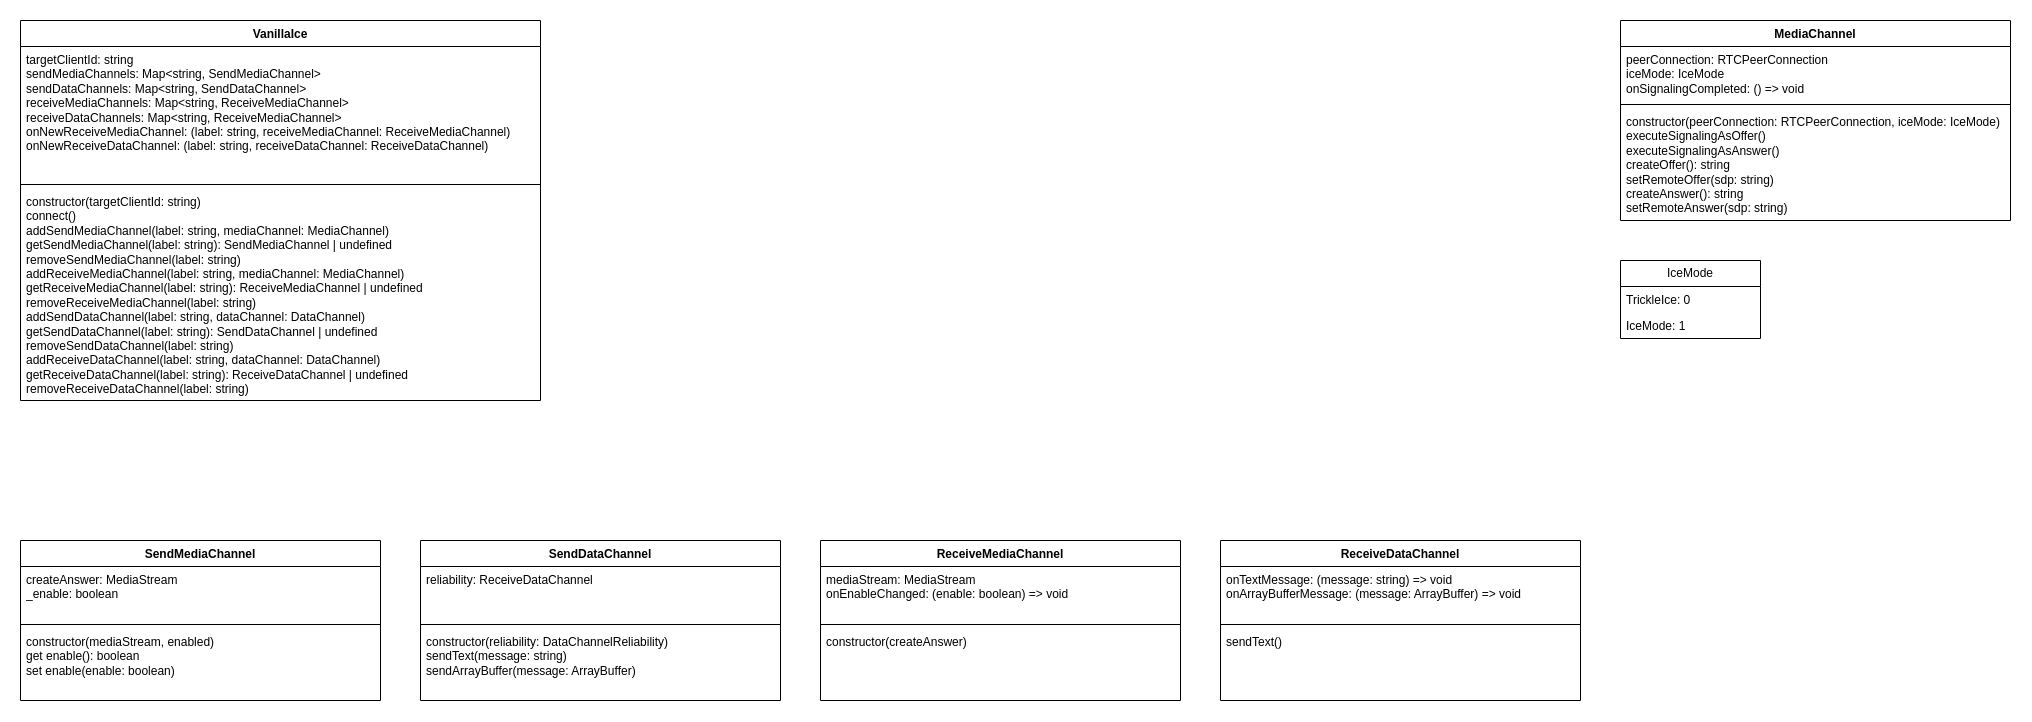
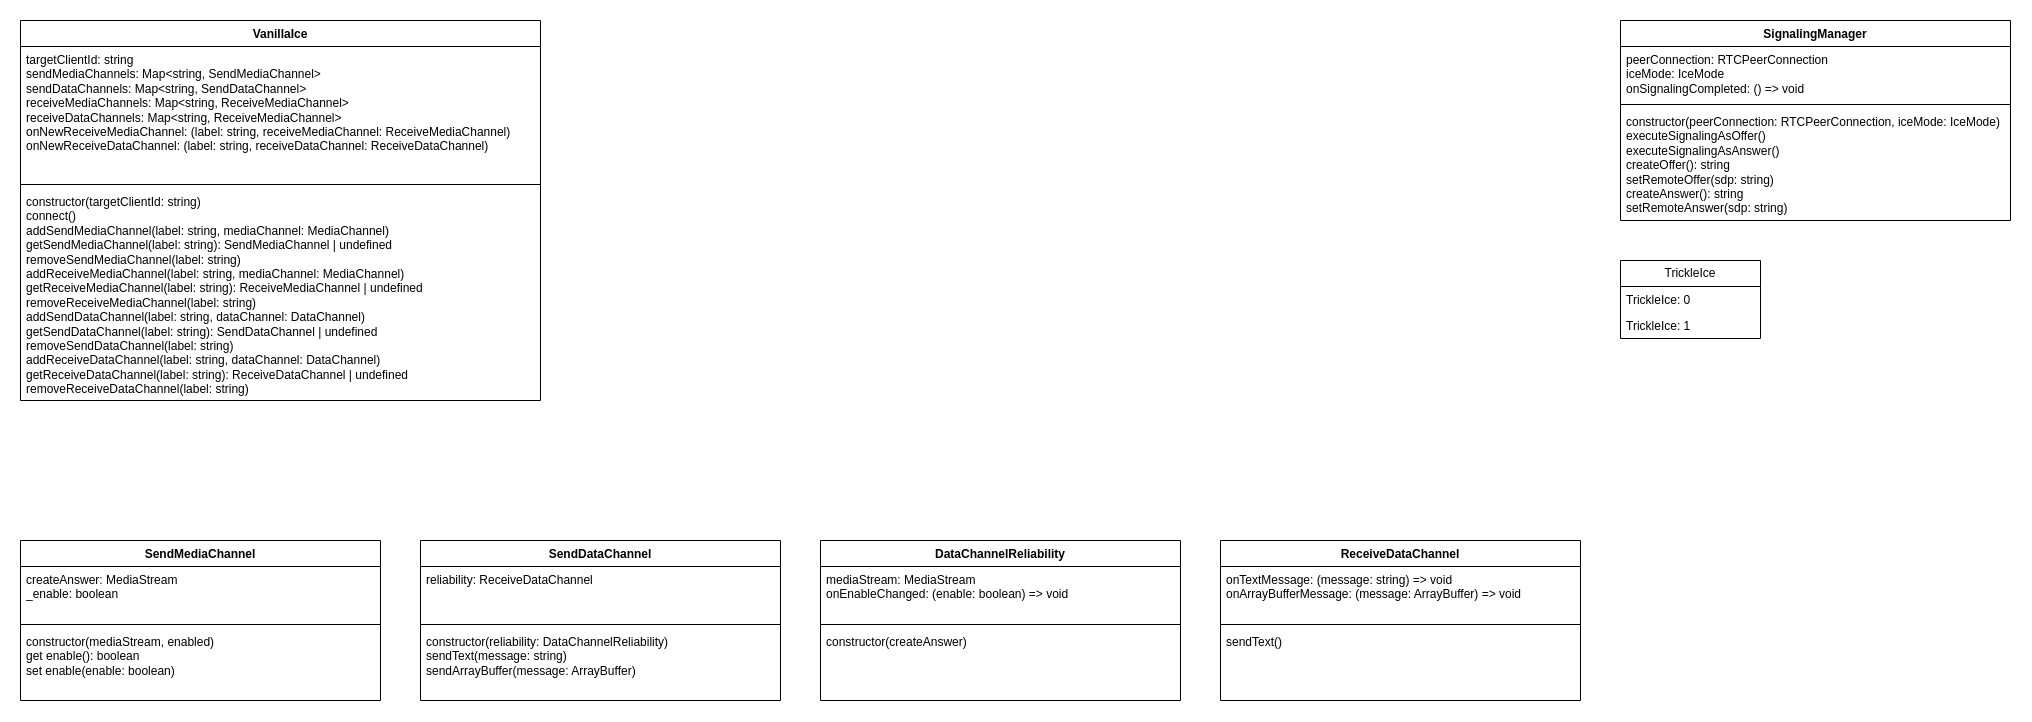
(1816, 35) -> (1816, 35)
(1691, 274) -> (1691, 274)
(1657, 327) -> (1664, 327)
(1001, 555) -> (1001, 555)
